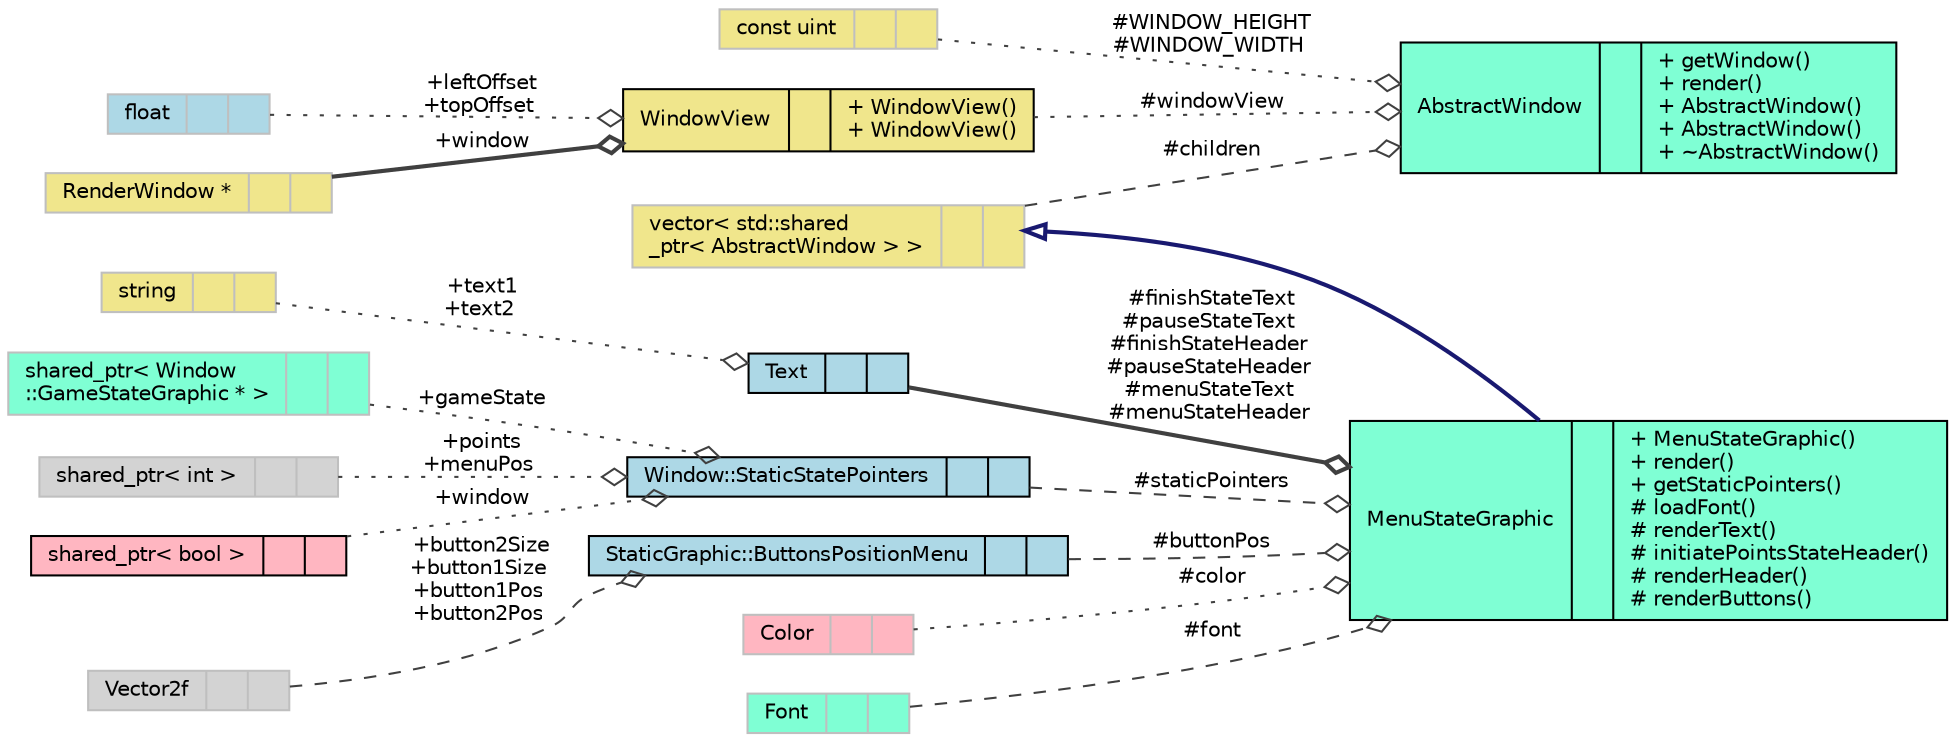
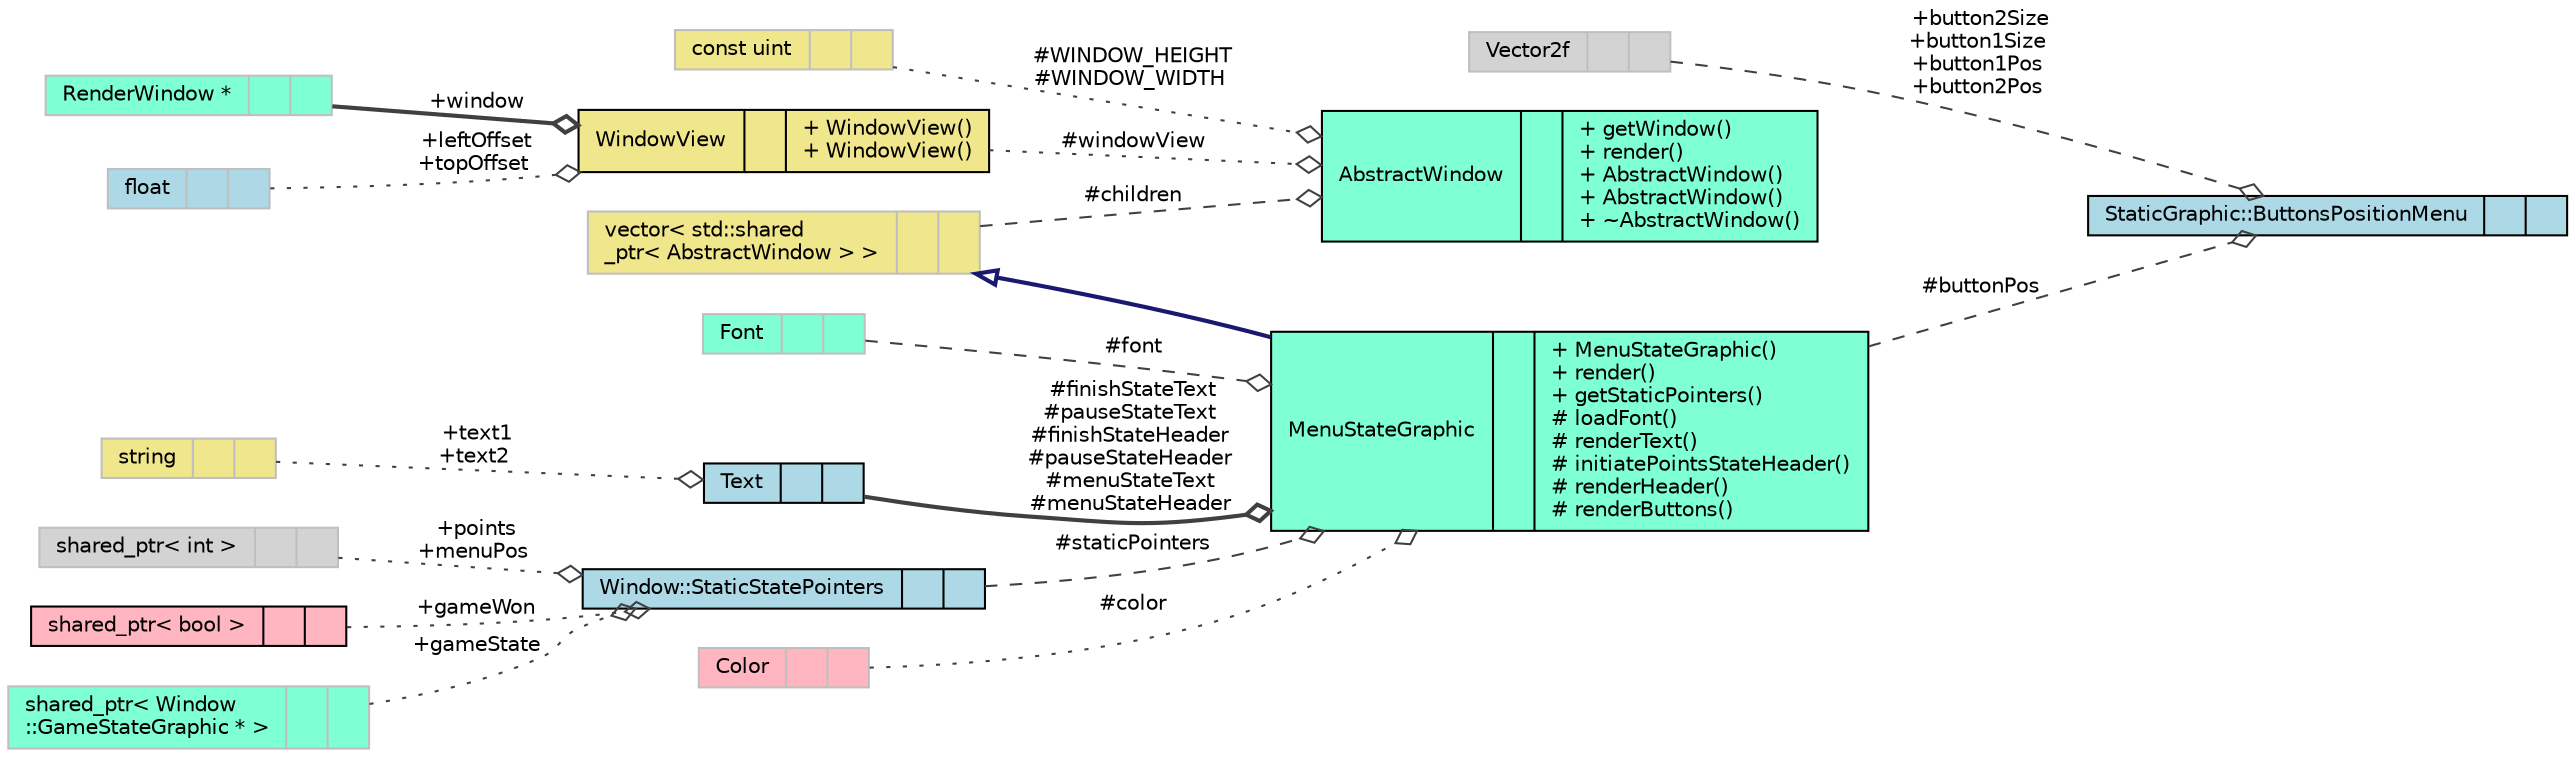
(189, 193) -> (189, 95)
(479, 499) -> (474, 609)
(1197, 558) -> (2050, 294)
